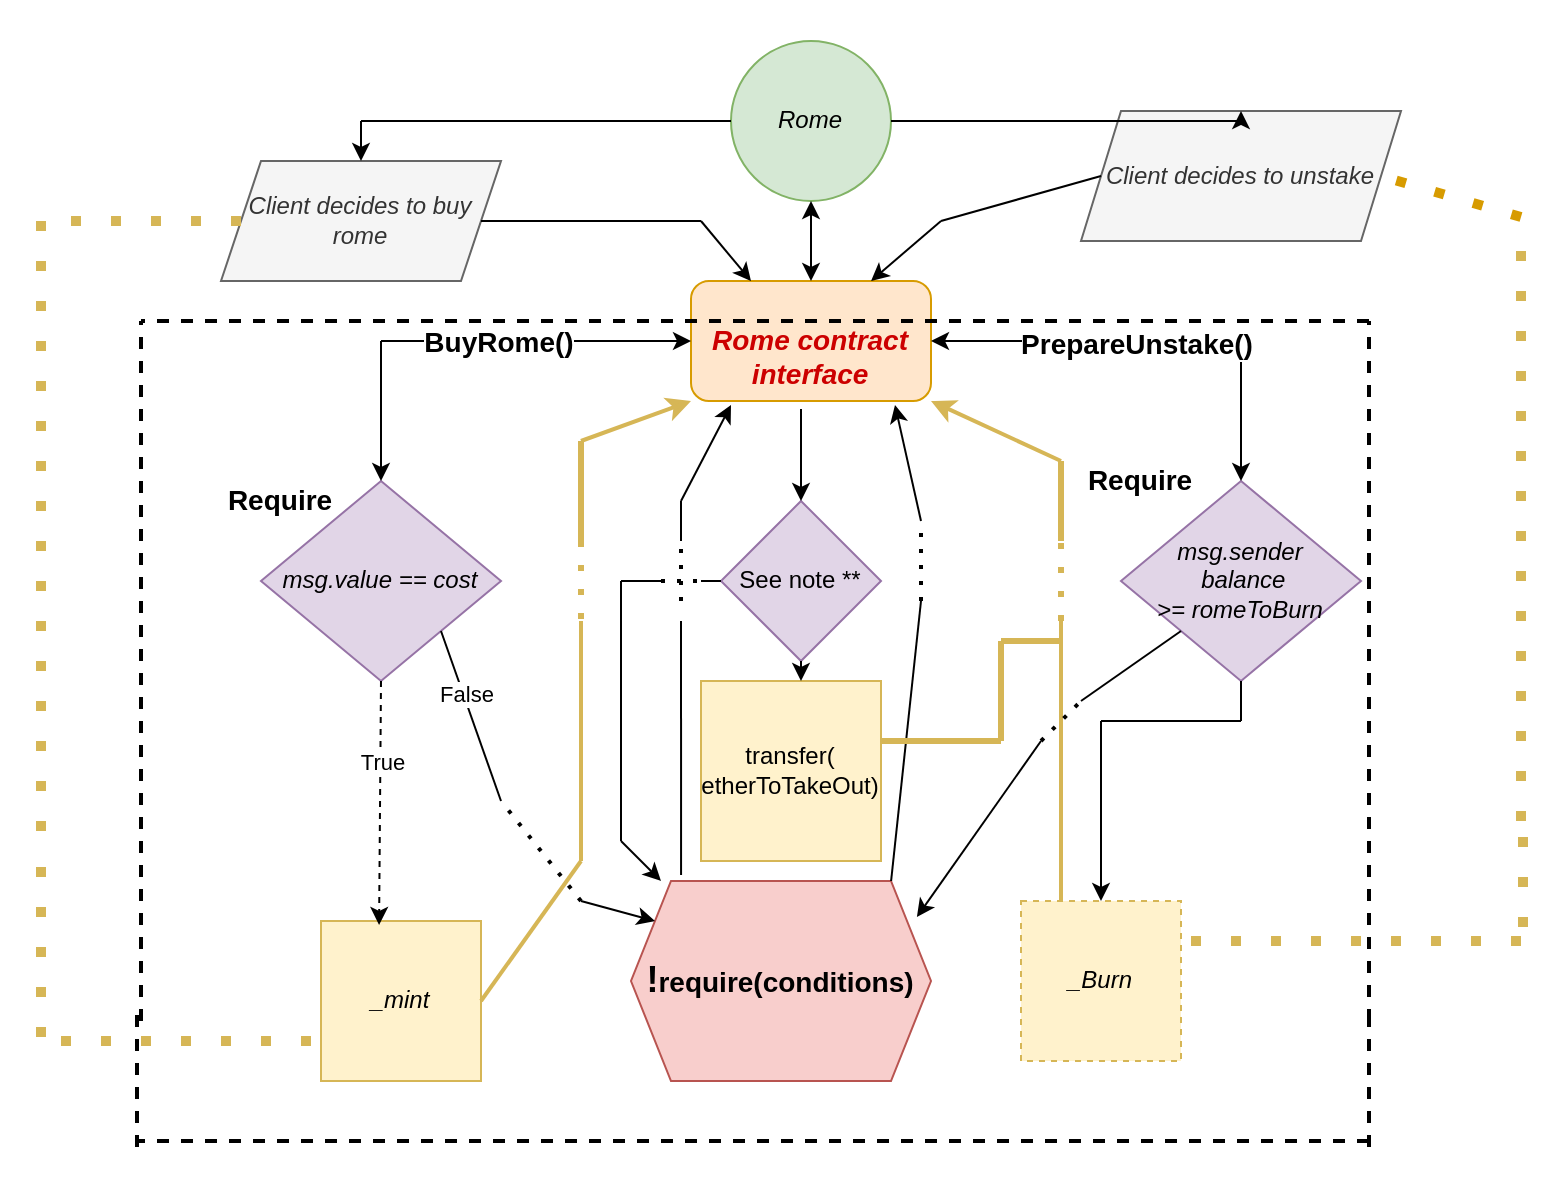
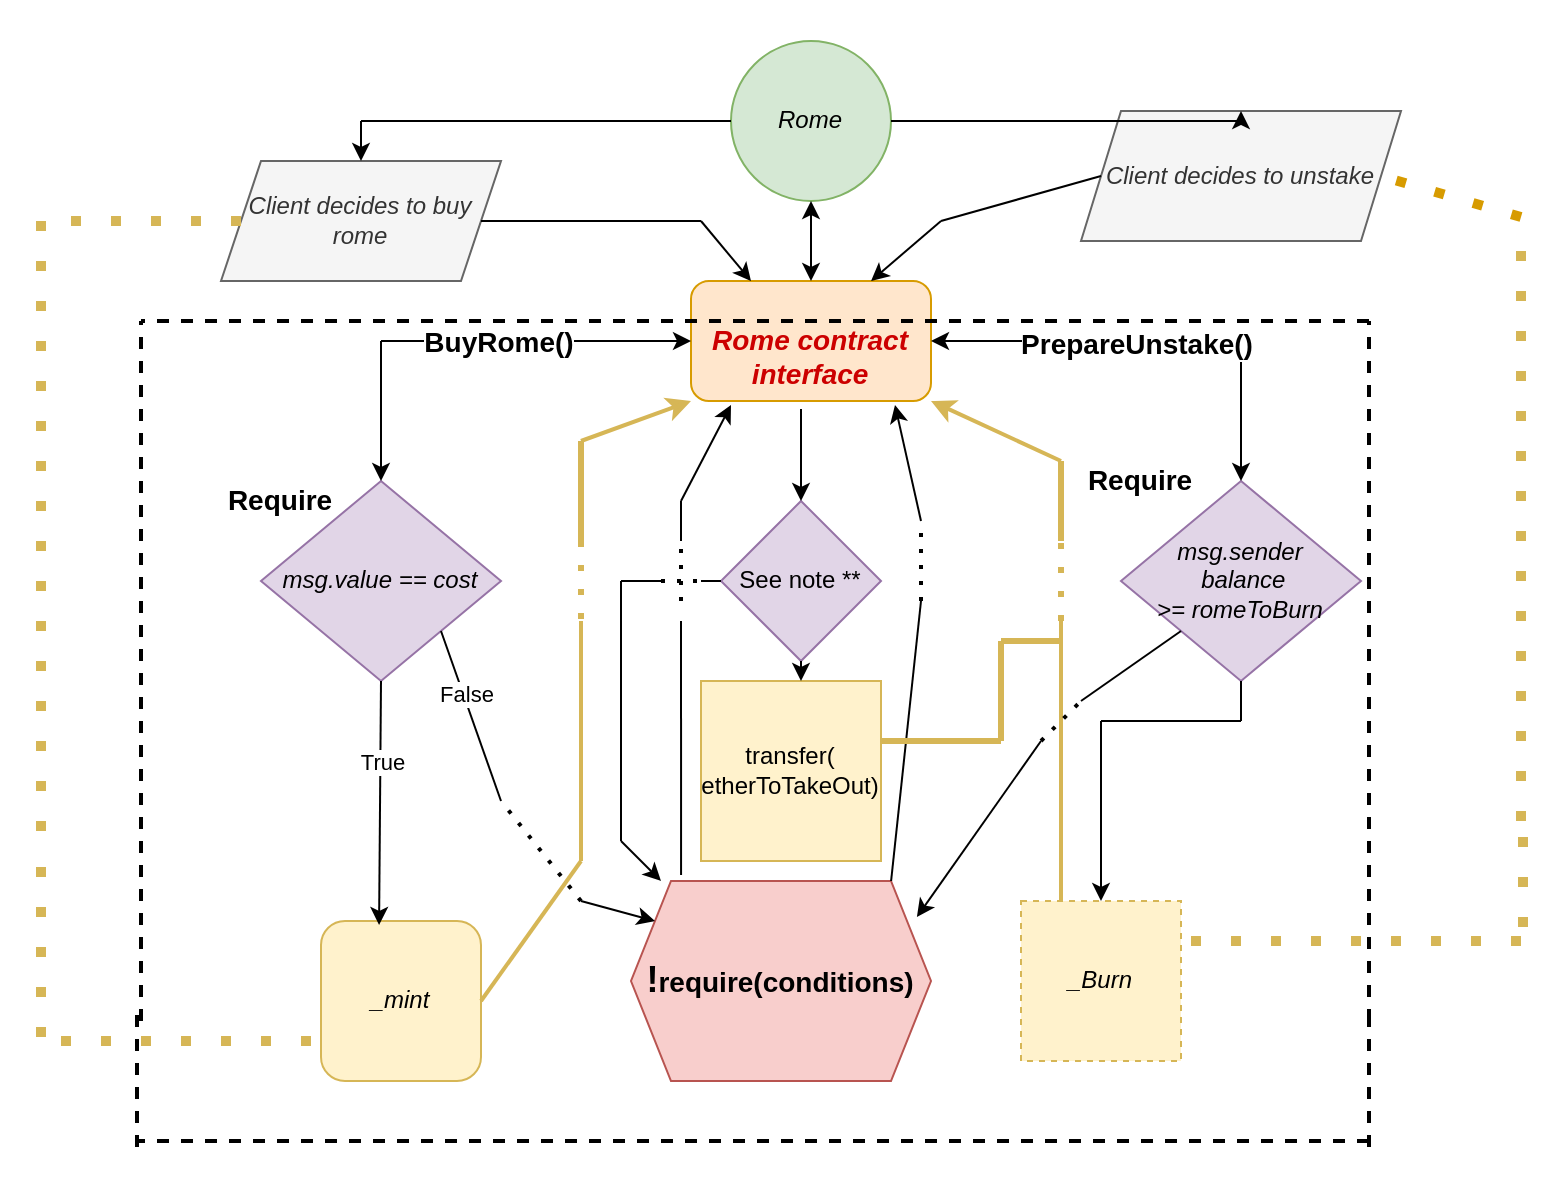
(380, 842) -> (380, 842)
(401, 1001) -> (401, 1001)
